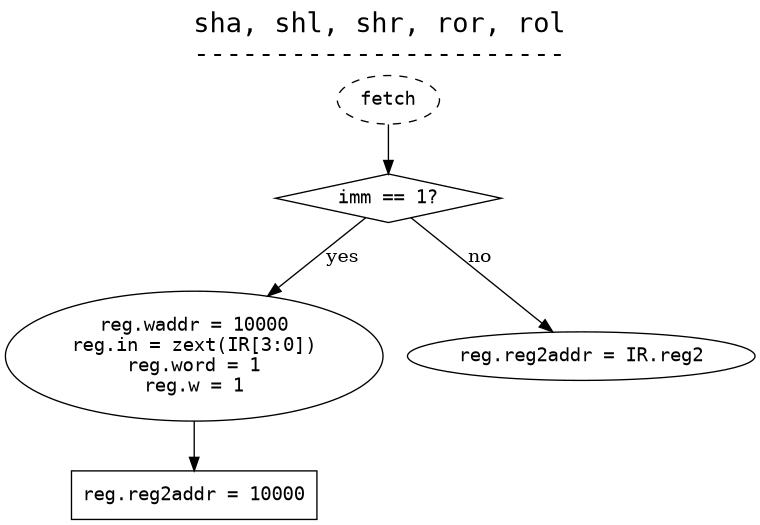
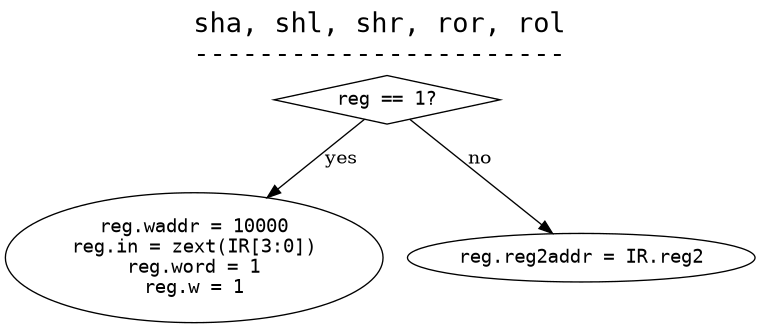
(388, 100) -> none
(388, 198) -> (387, 100)
(194, 495) -> none
